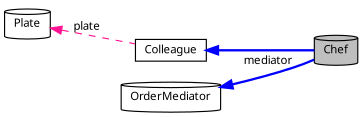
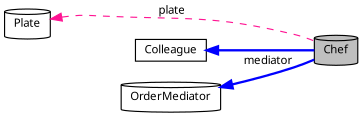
(98, 37) -> (189, 19)
